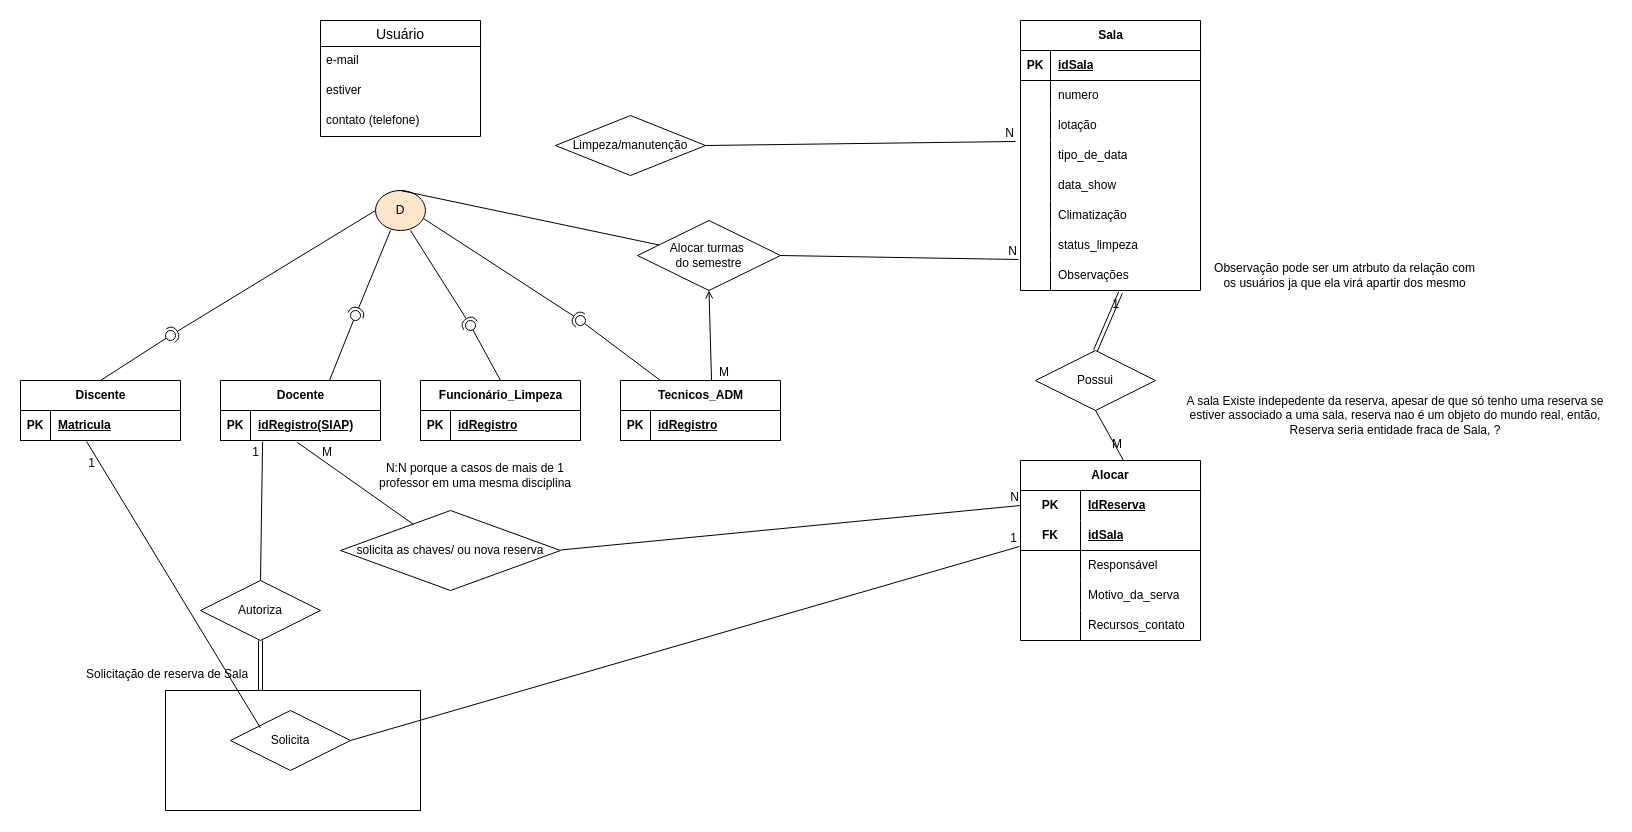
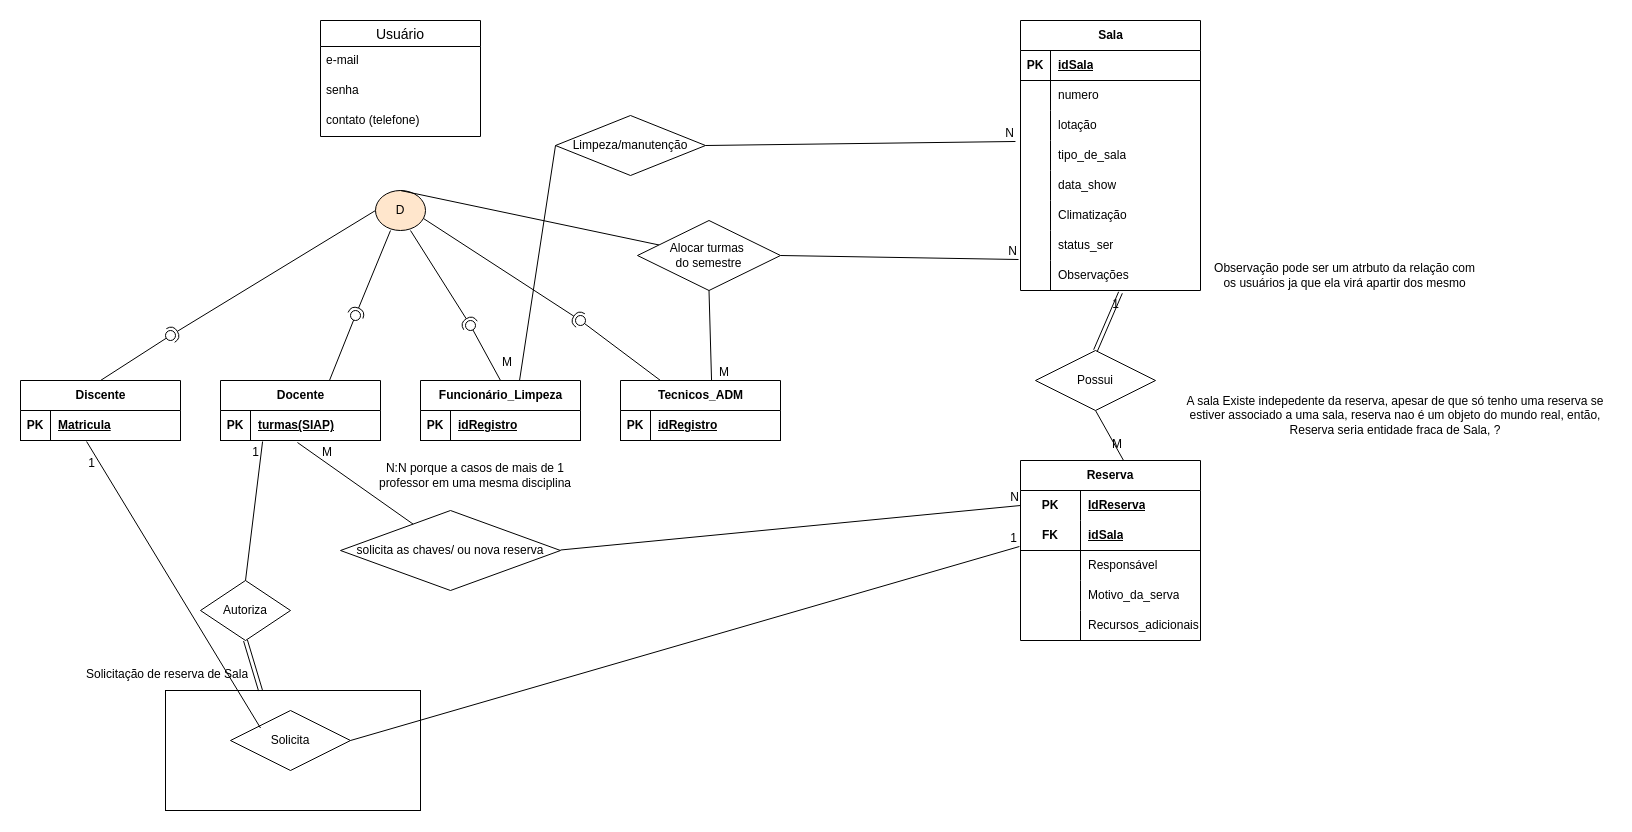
(348, 91) -> (343, 91)
(1097, 156) -> (1096, 156)
(1102, 246) -> (1092, 246)
none -> (537, 263)
(709, 296) -> (709, 295)
(309, 426) -> (299, 426)
(1111, 476) -> (1111, 476)
(261, 611) -> (246, 611)
(1142, 626) -> (1145, 626)
